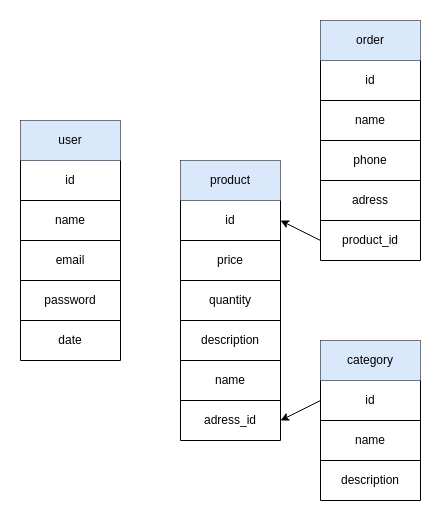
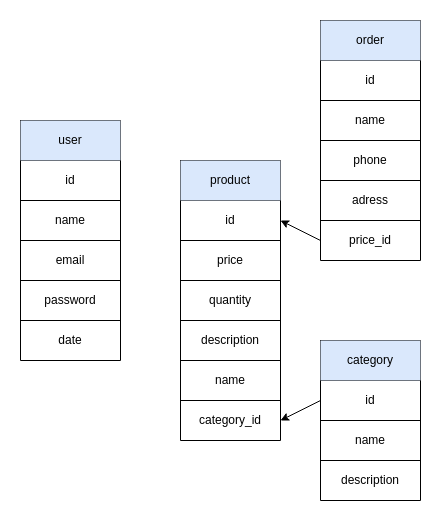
(371, 241) -> (371, 241)
(231, 421) -> (231, 421)
